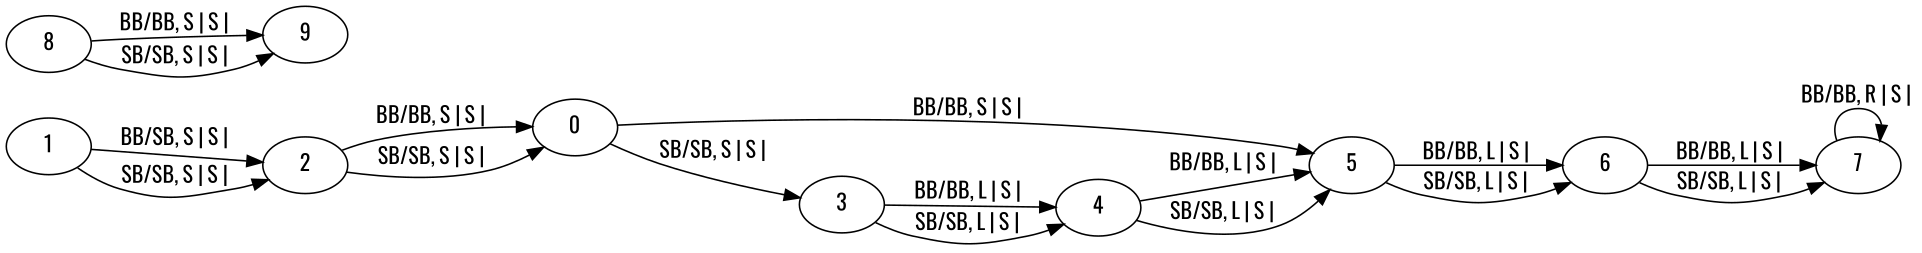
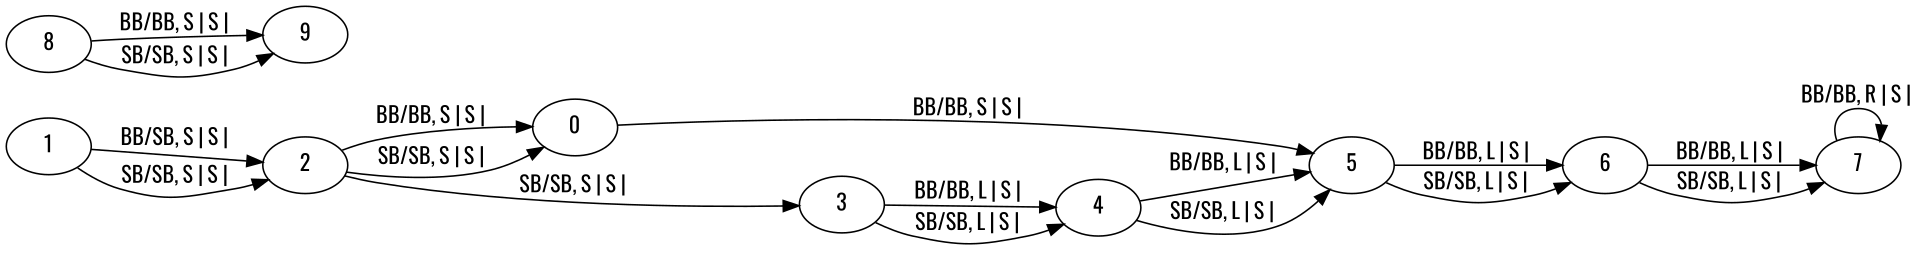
(696, 174) -> (563, 202)
